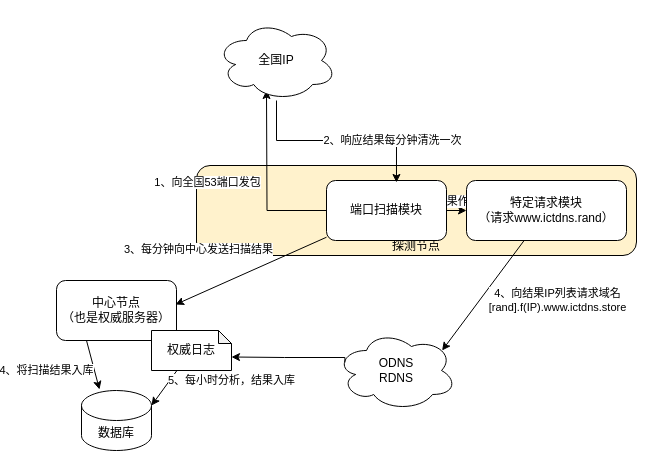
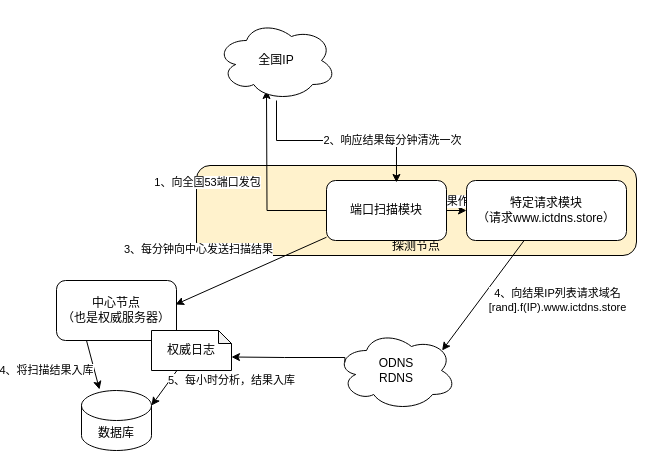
(547, 211) -> (547, 211)
